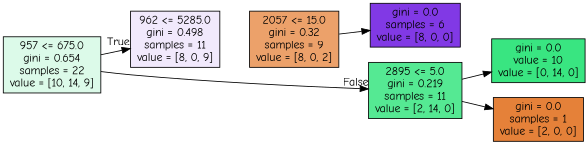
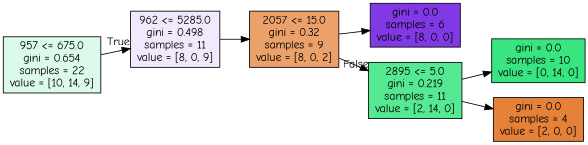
none -> (231, 39)
(538, 61) -> (538, 61)
(230, 82) -> (350, 63)
(538, 119) -> (538, 119)
